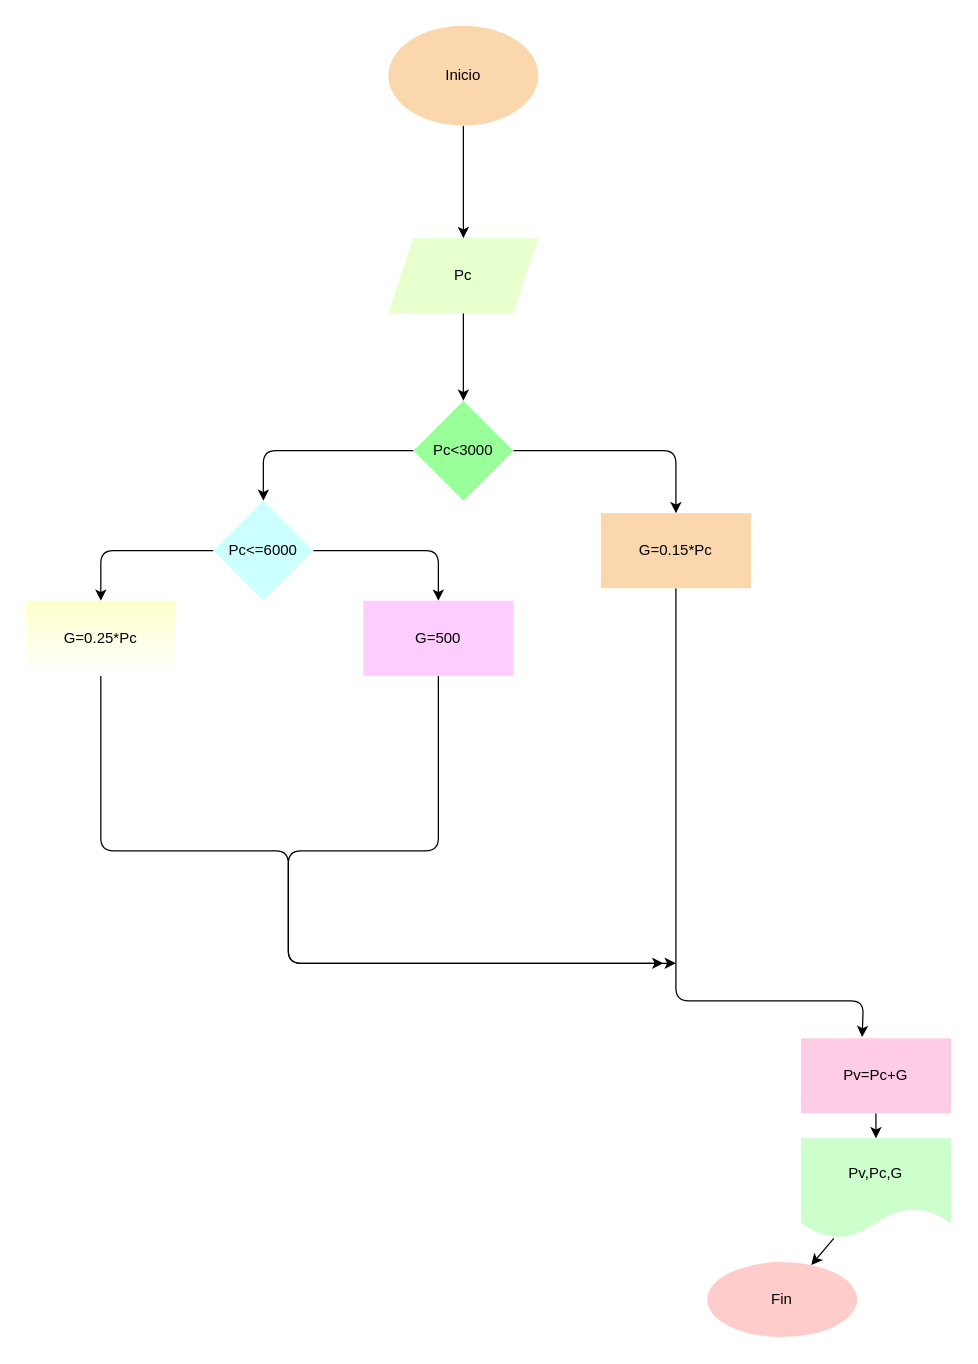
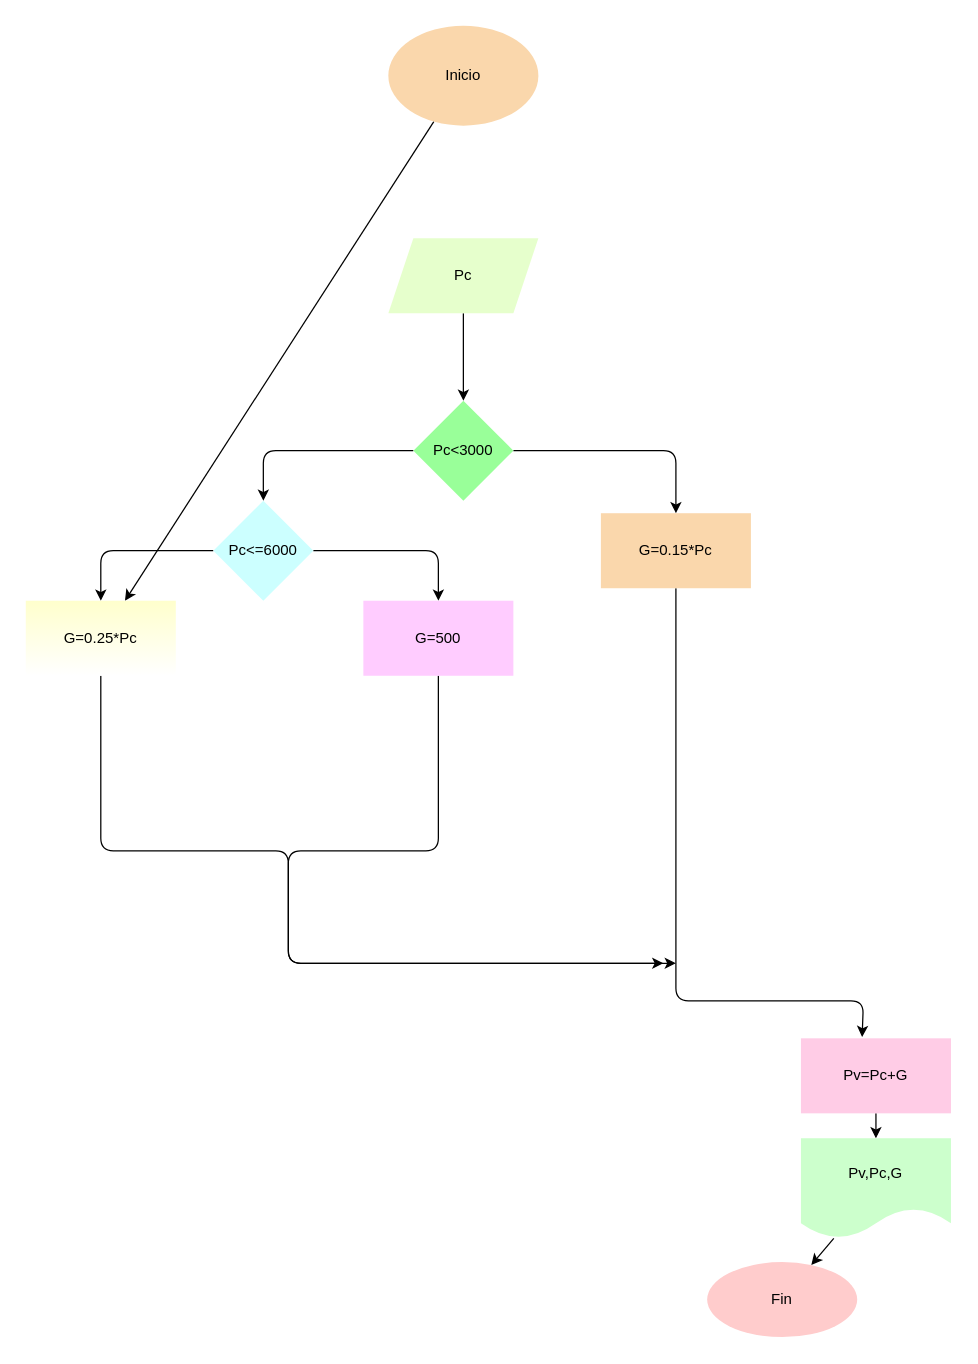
(463, 178) -> (282, 357)
